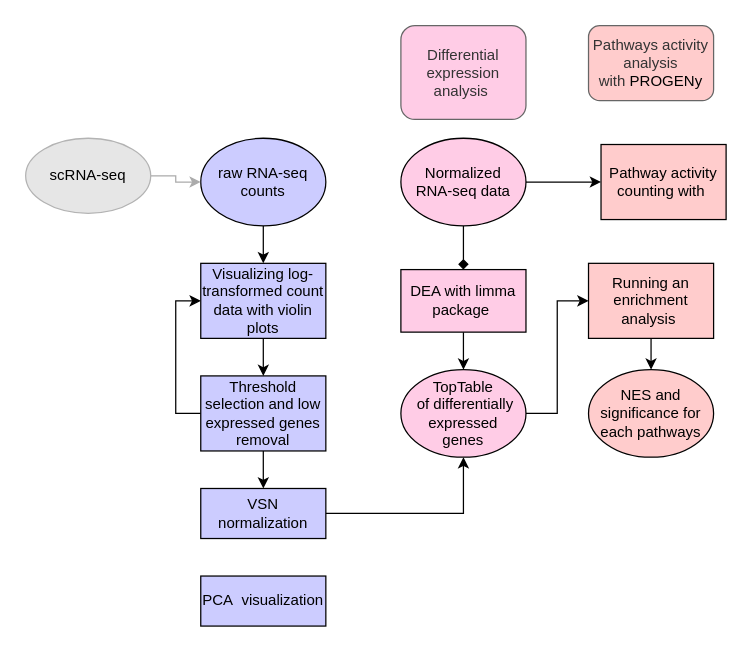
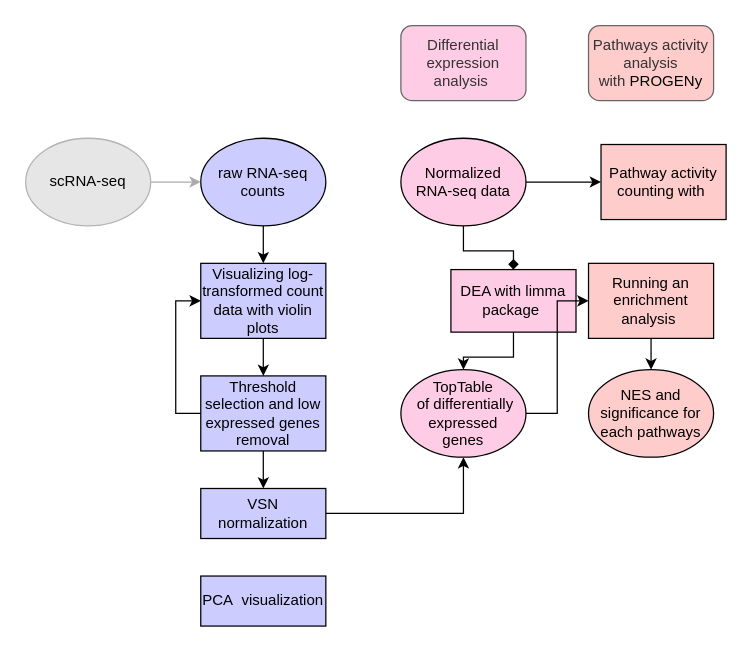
(463, 73) -> (463, 63)
(88, 176) -> (88, 182)
(463, 301) -> (513, 301)
